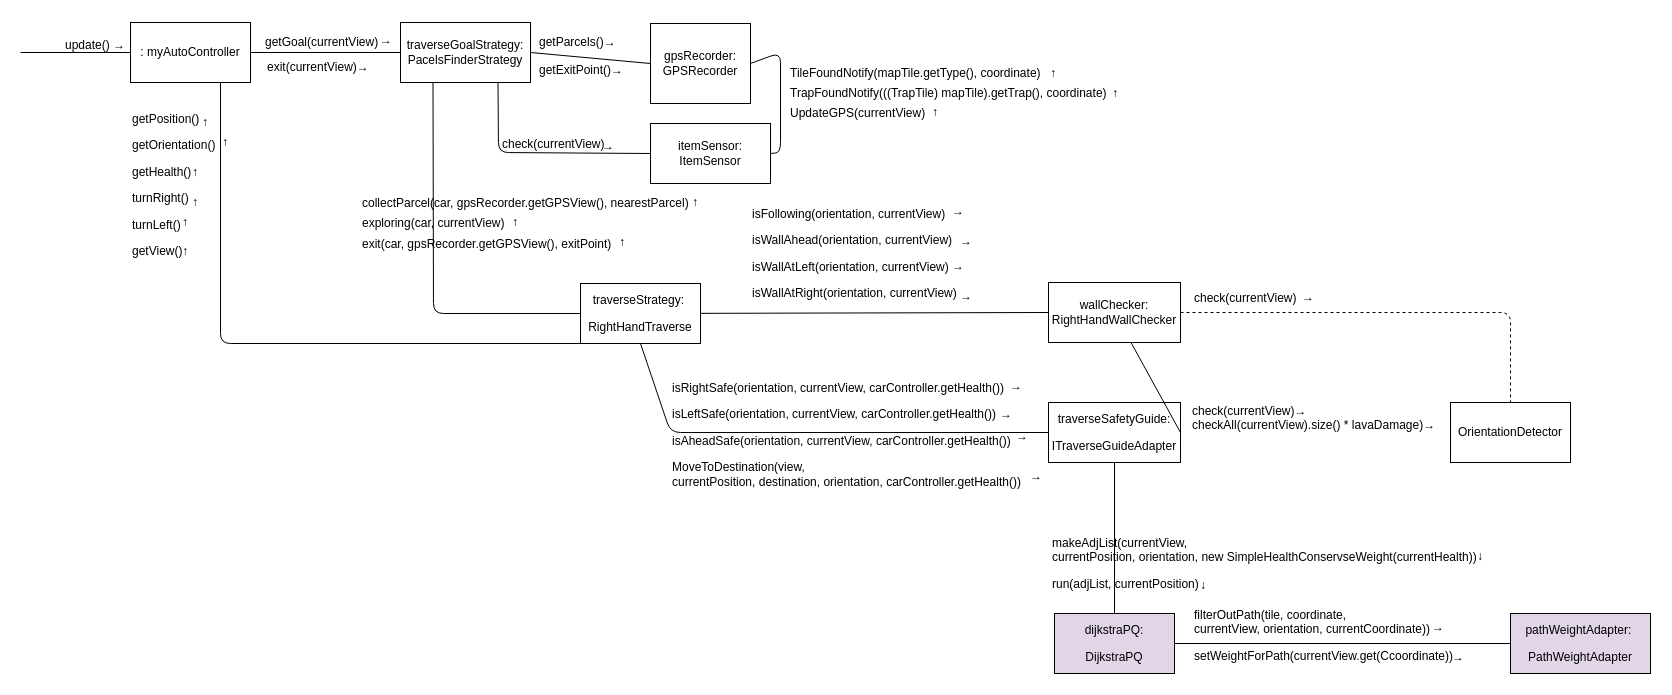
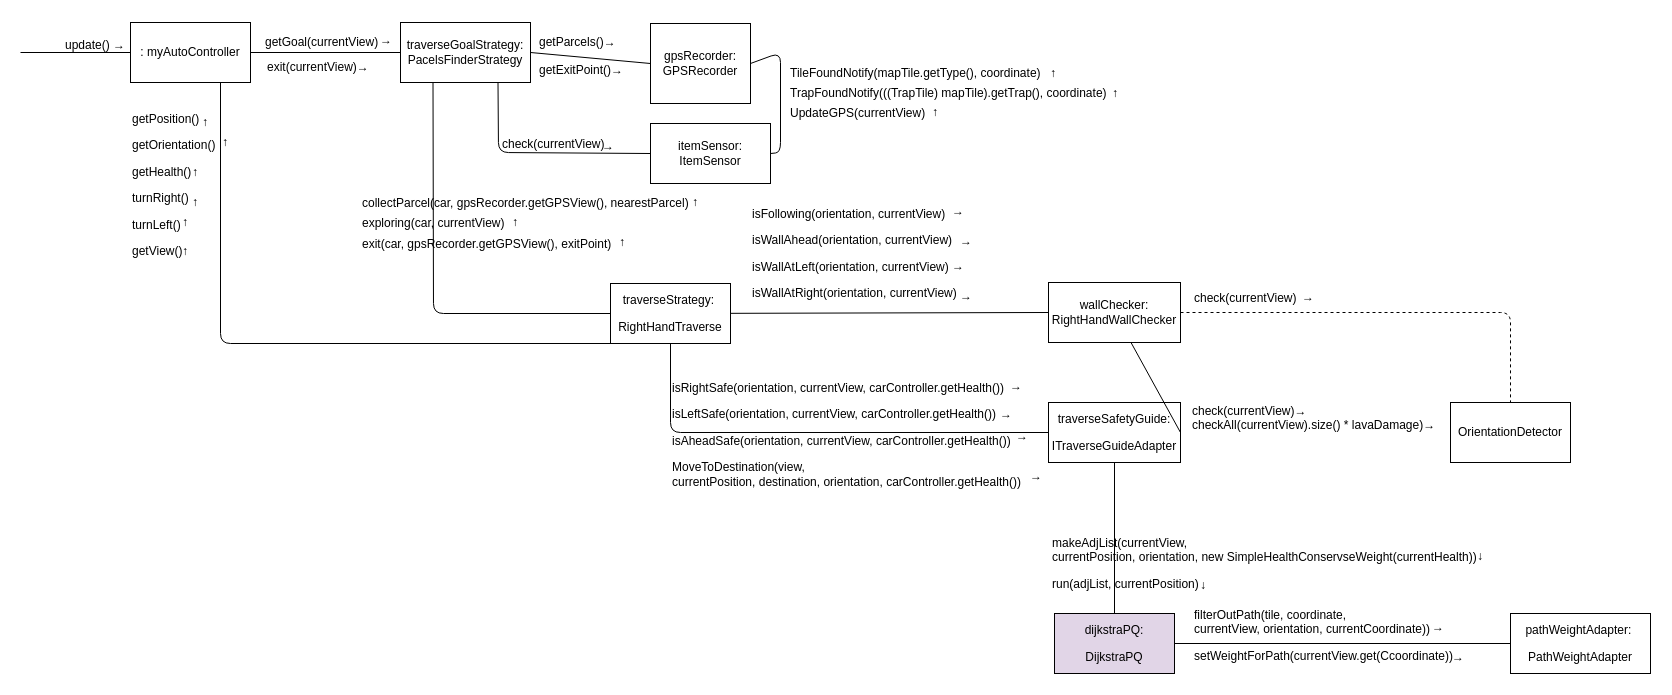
(641, 314) -> (671, 314)
(1581, 644) -> (1581, 644)
